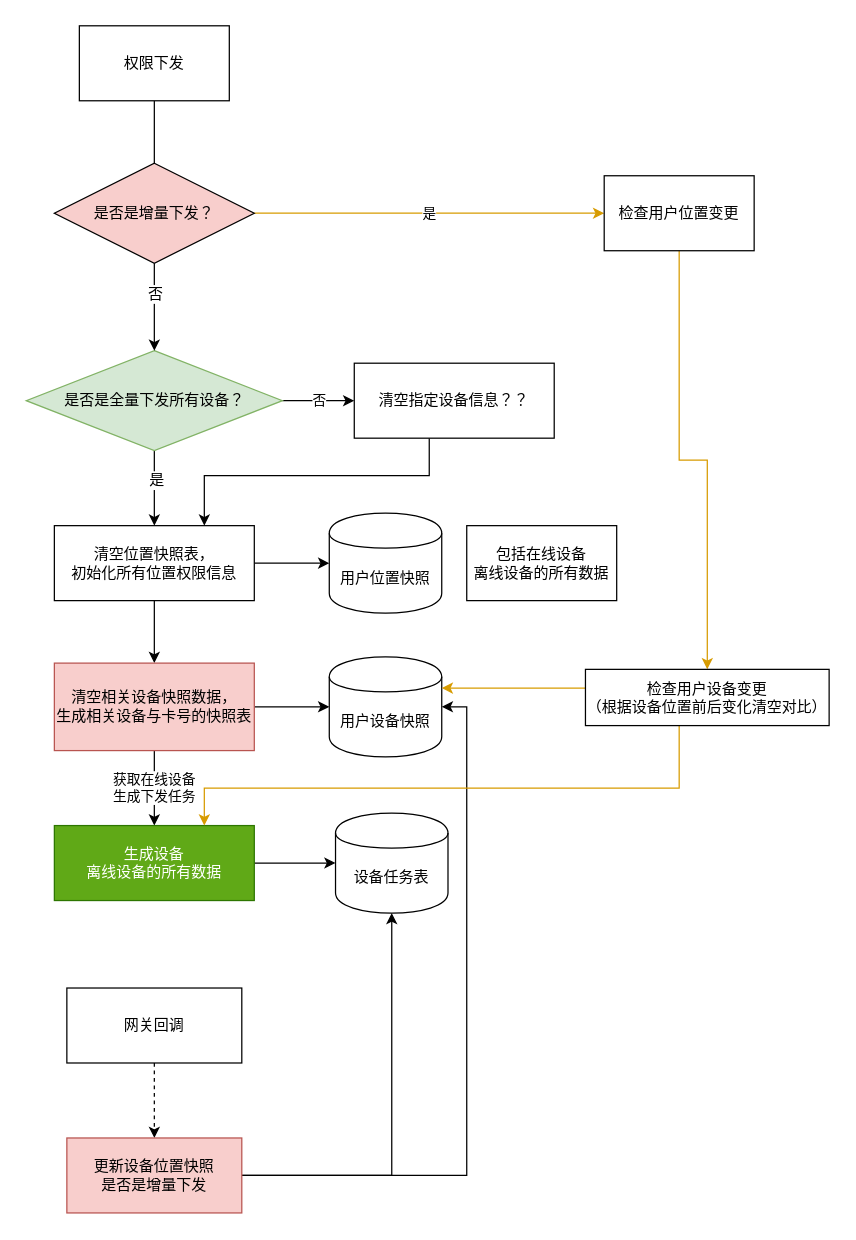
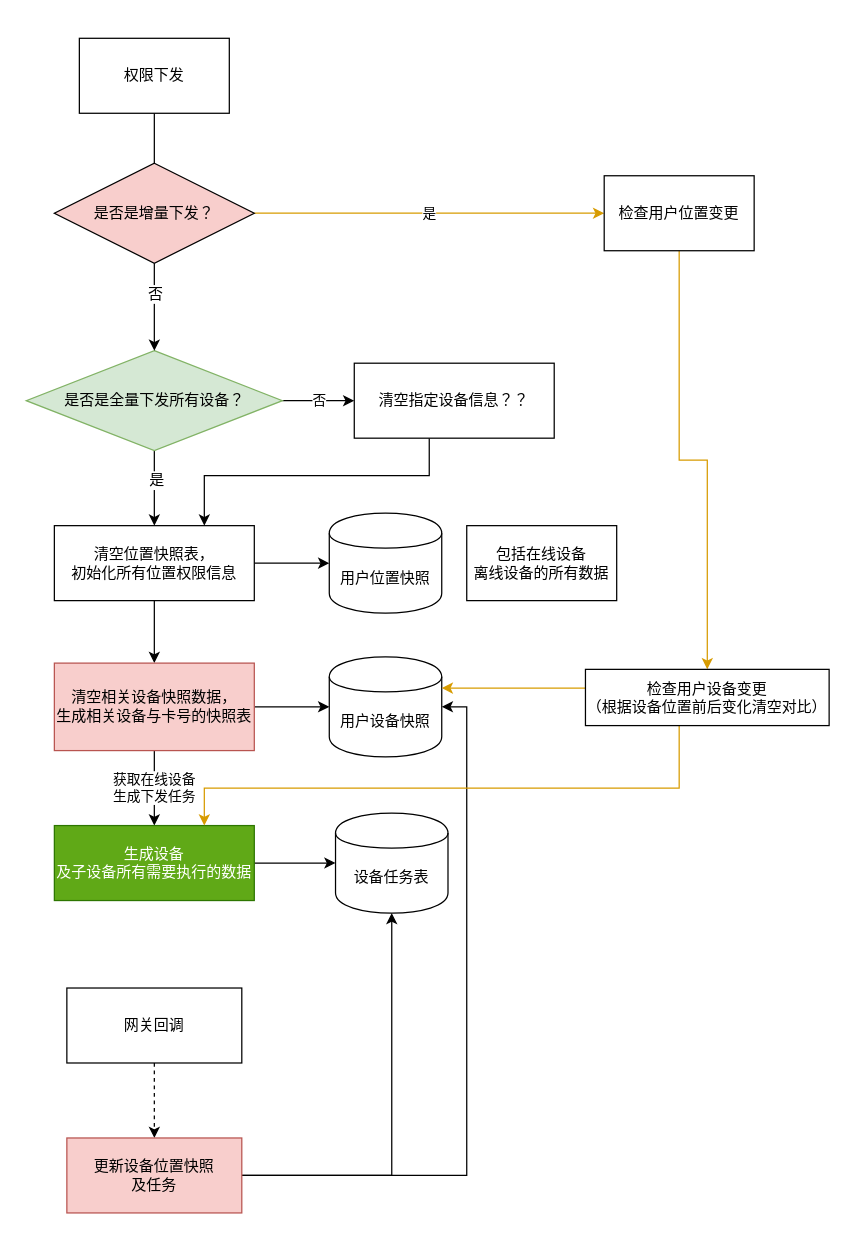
(154, 63) -> (154, 76)
(154, 863) -> (154, 863)
(154, 1176) -> (154, 1176)
